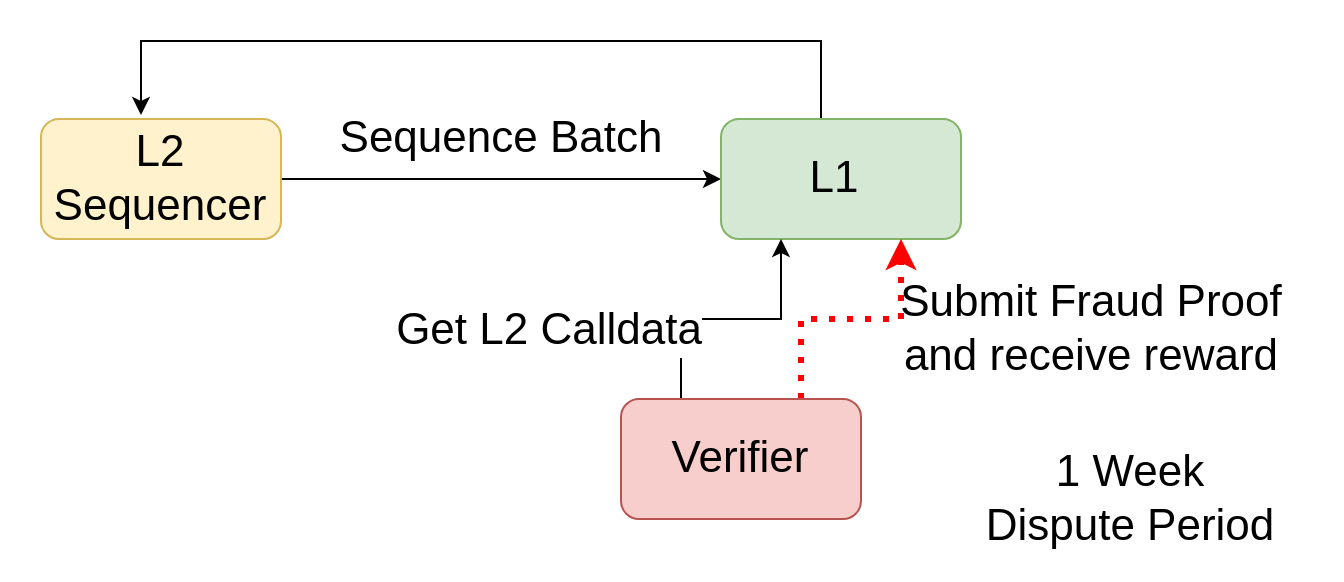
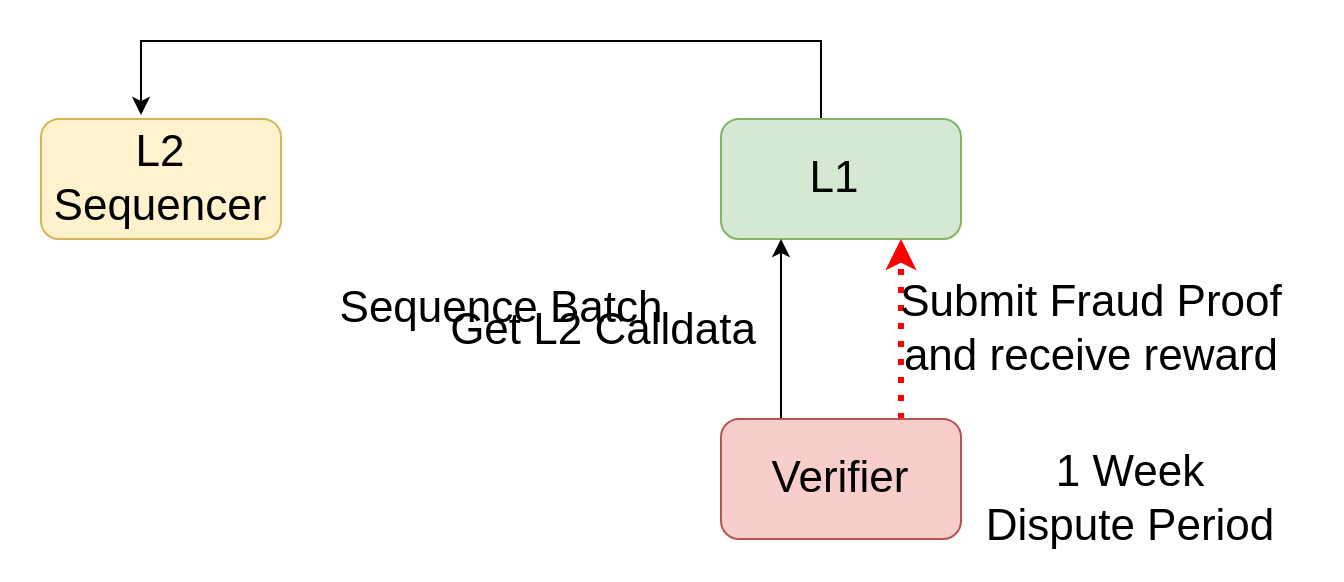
(501, 139) -> (501, 309)
(494, 179) -> none
(741, 459) -> (841, 479)
